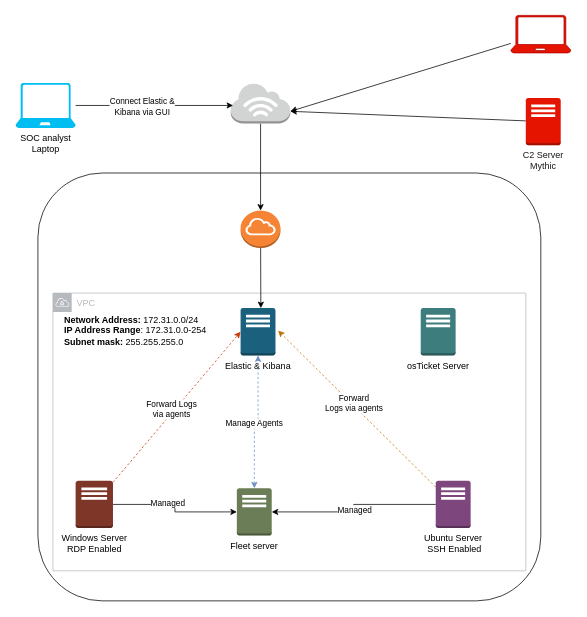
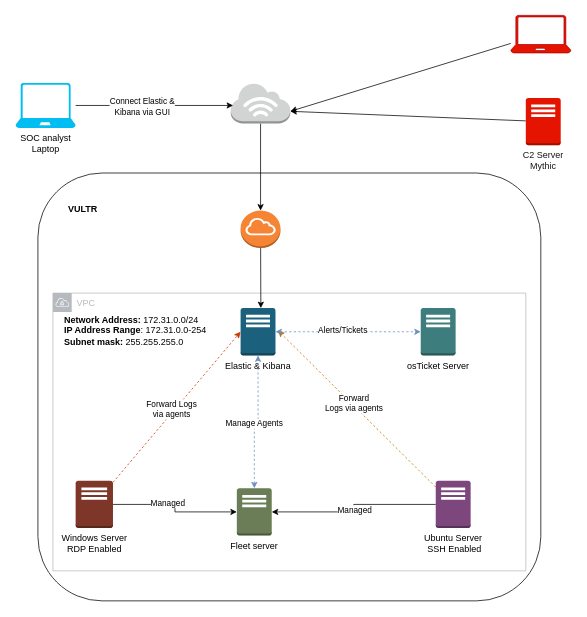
none -> (83, 209)
none -> (342, 332)
